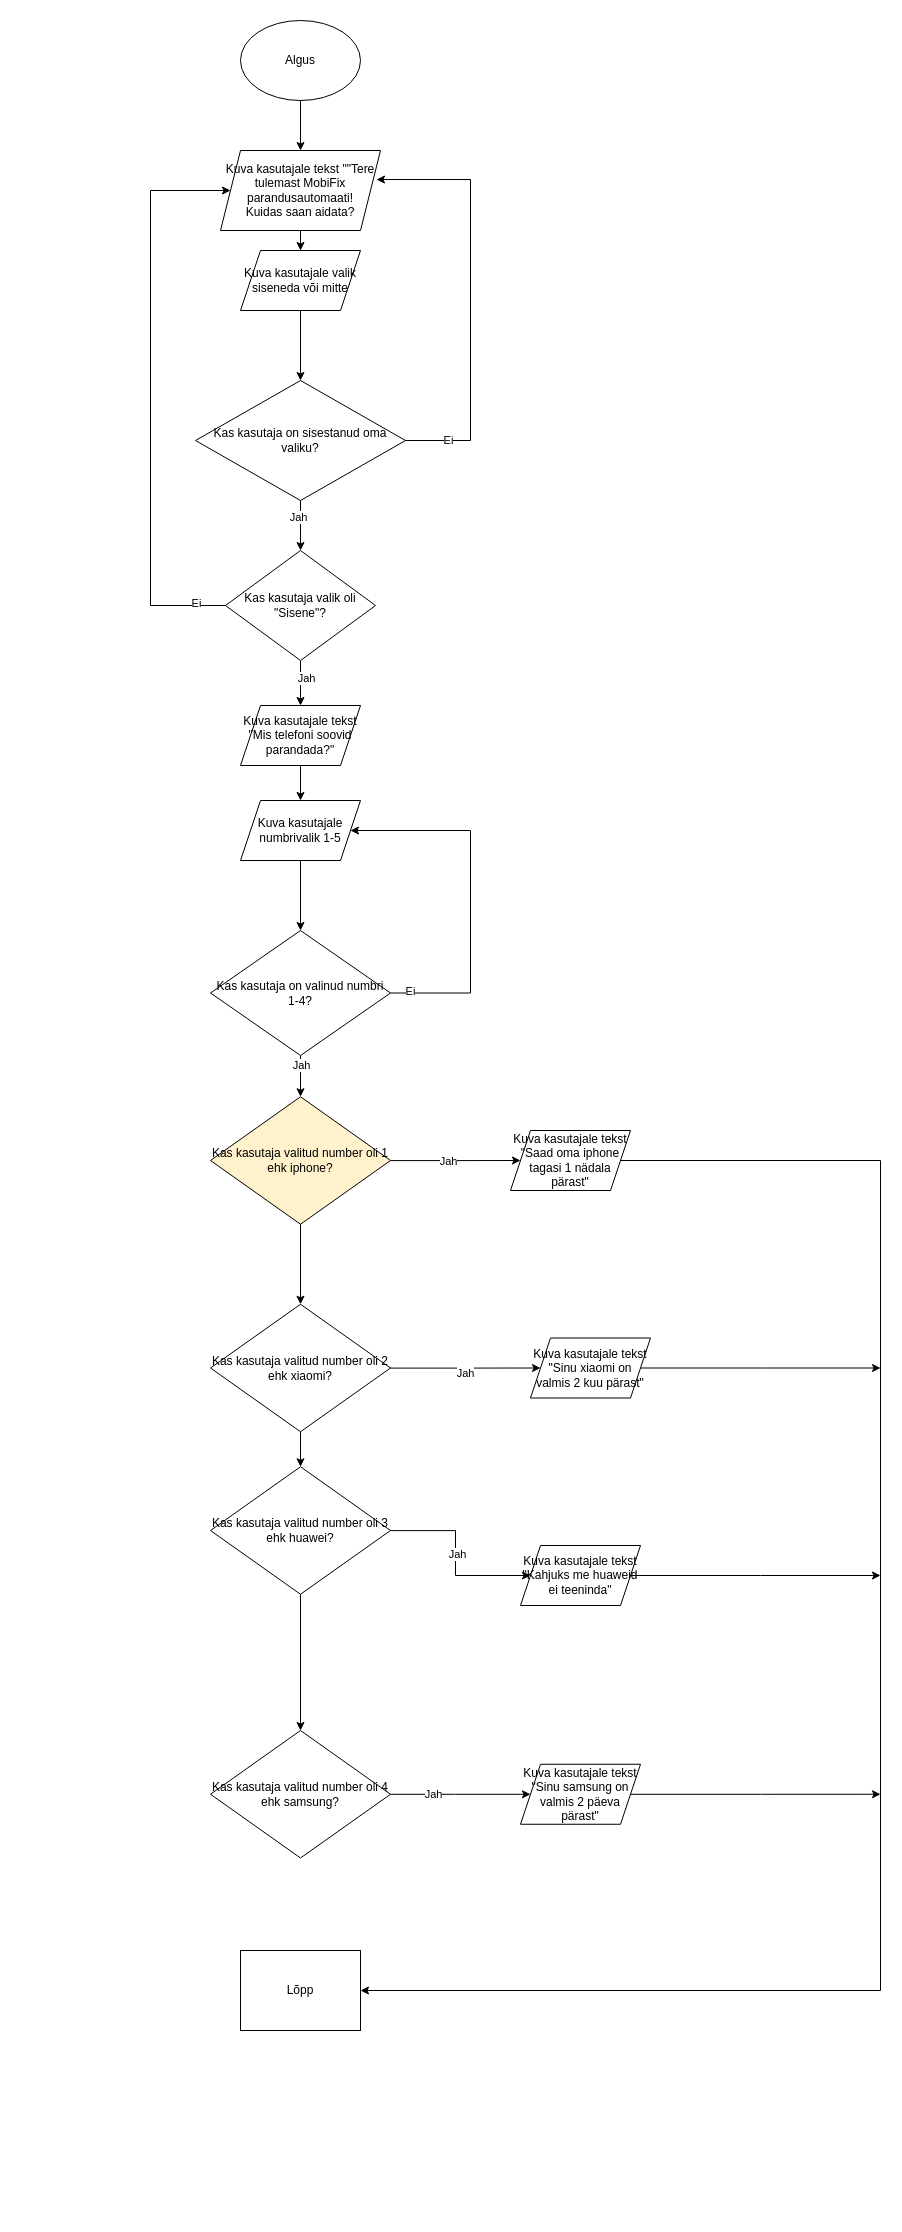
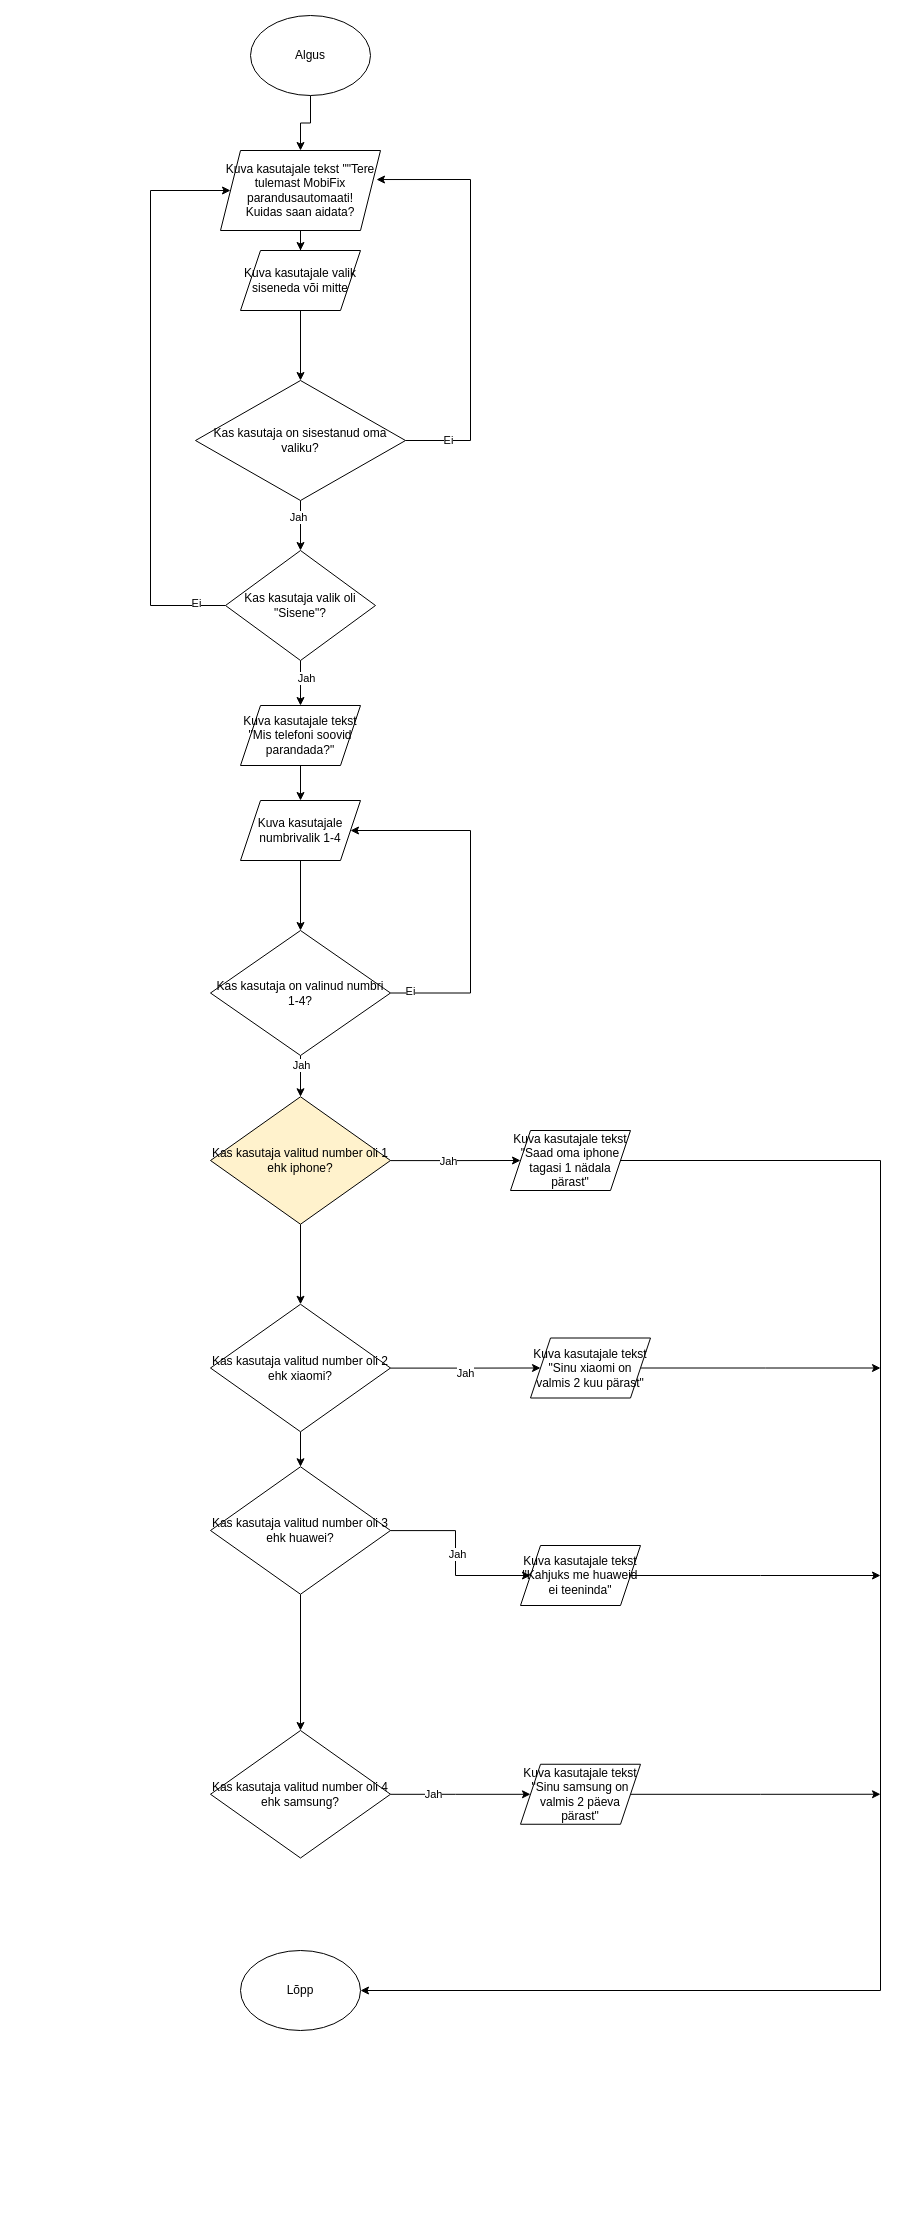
(301, 61) -> (311, 56)
(301, 831) -> (301, 831)
(301, 1991) -> (301, 1991)
